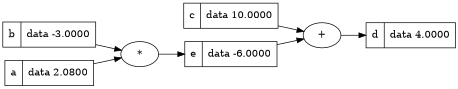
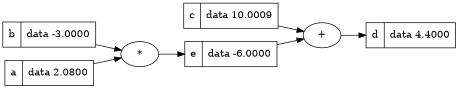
(239, 15) -> (239, 15)
(420, 35) -> (420, 35)
